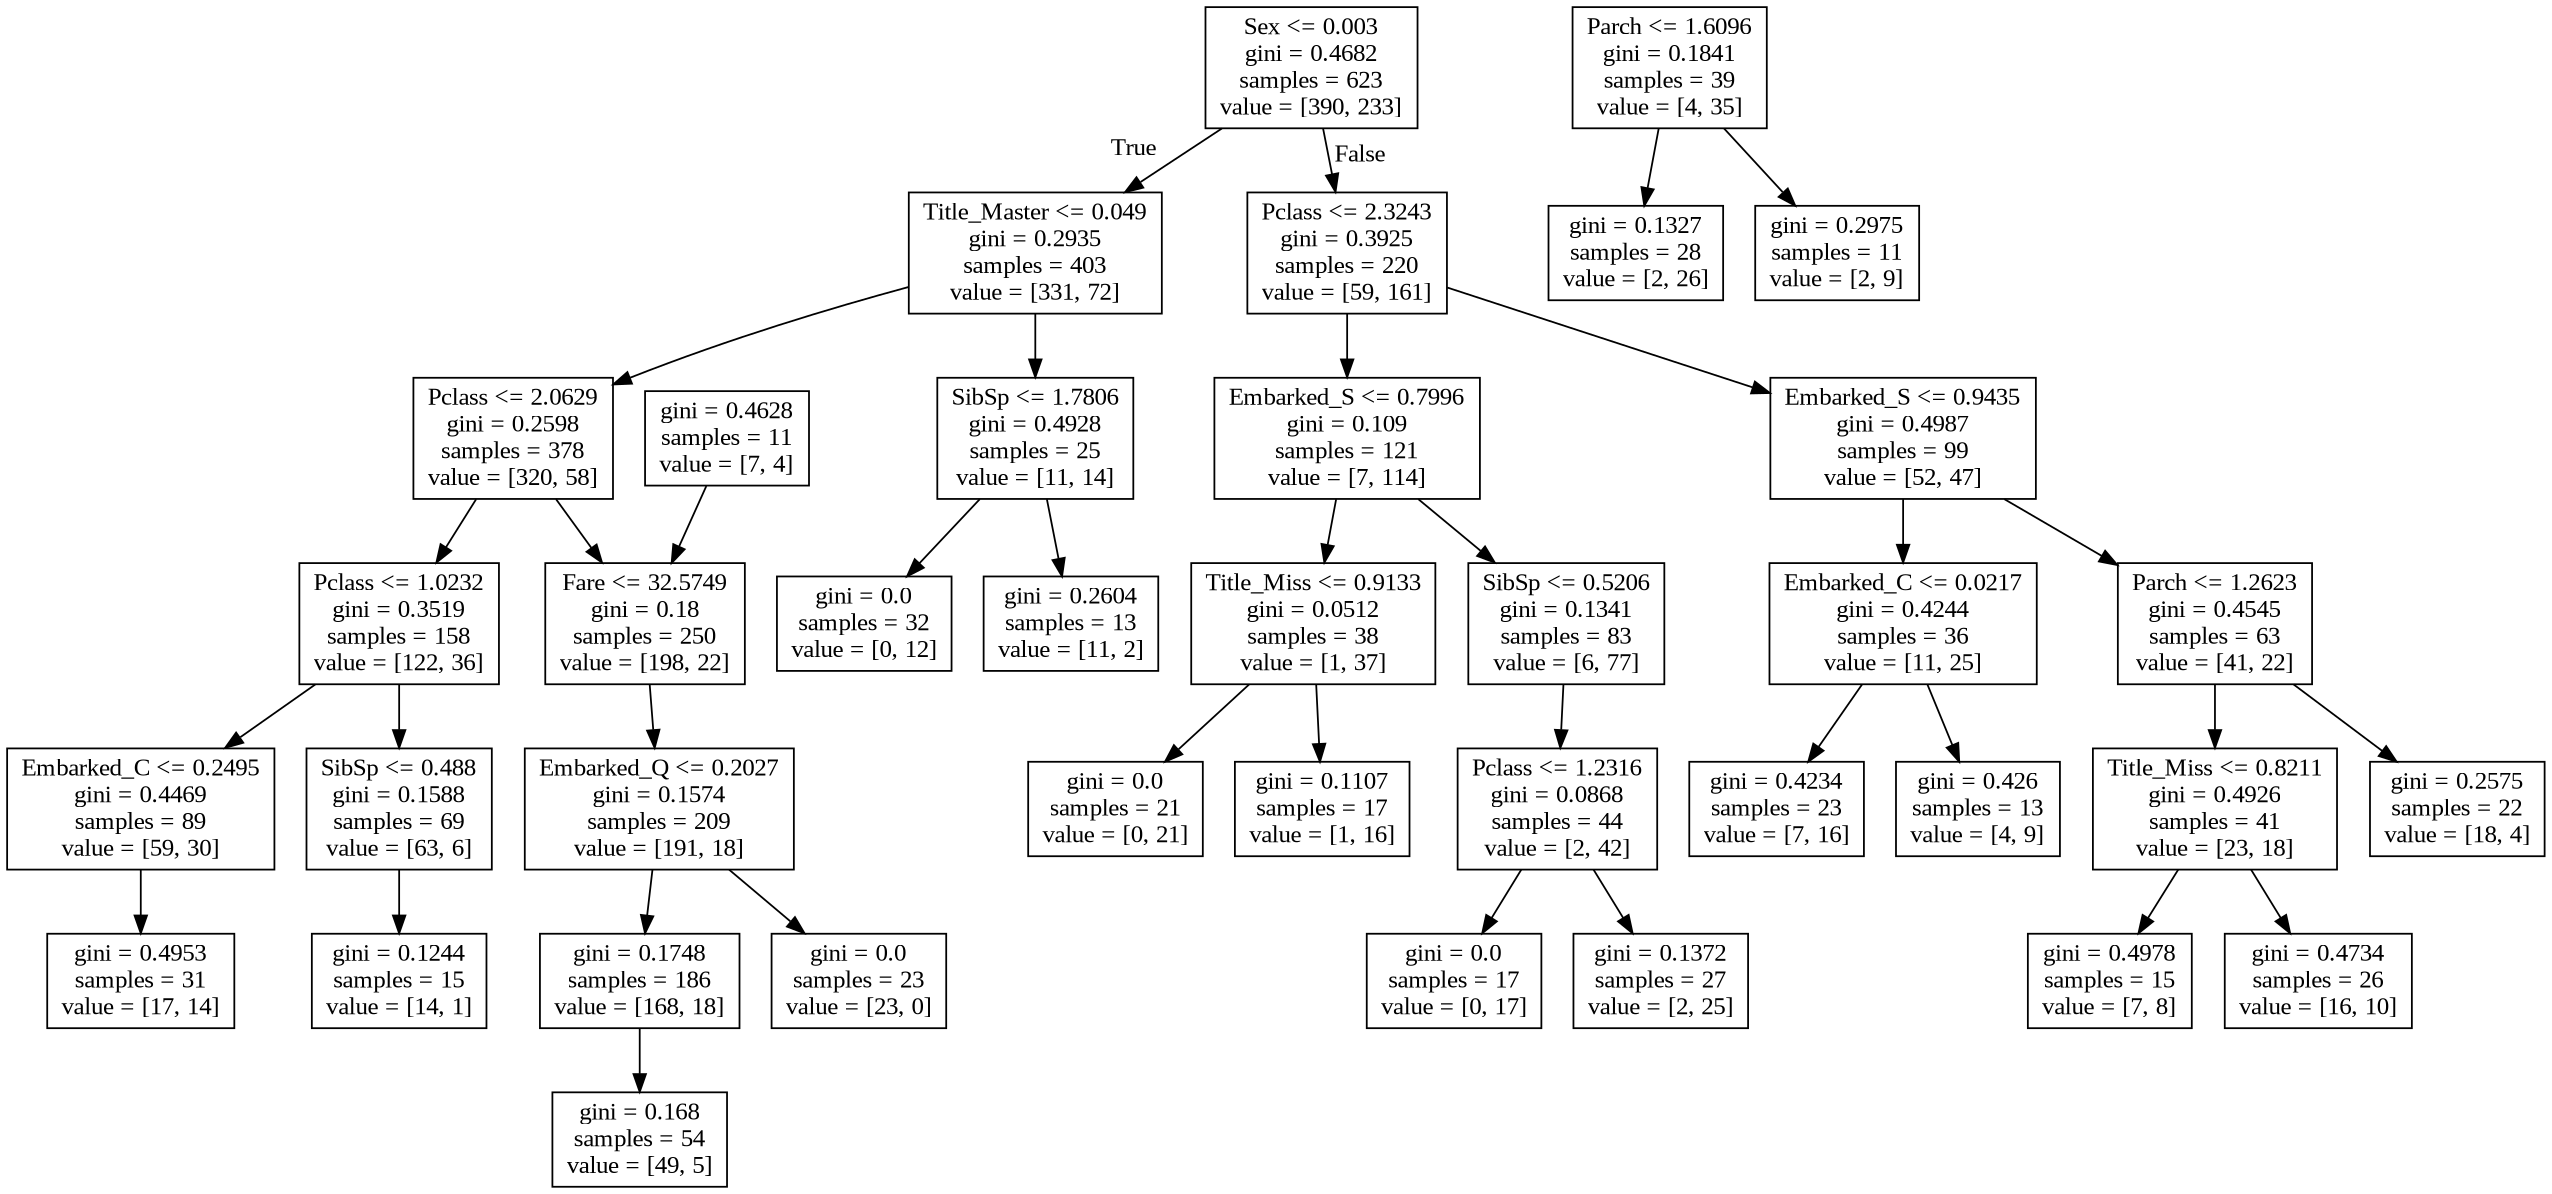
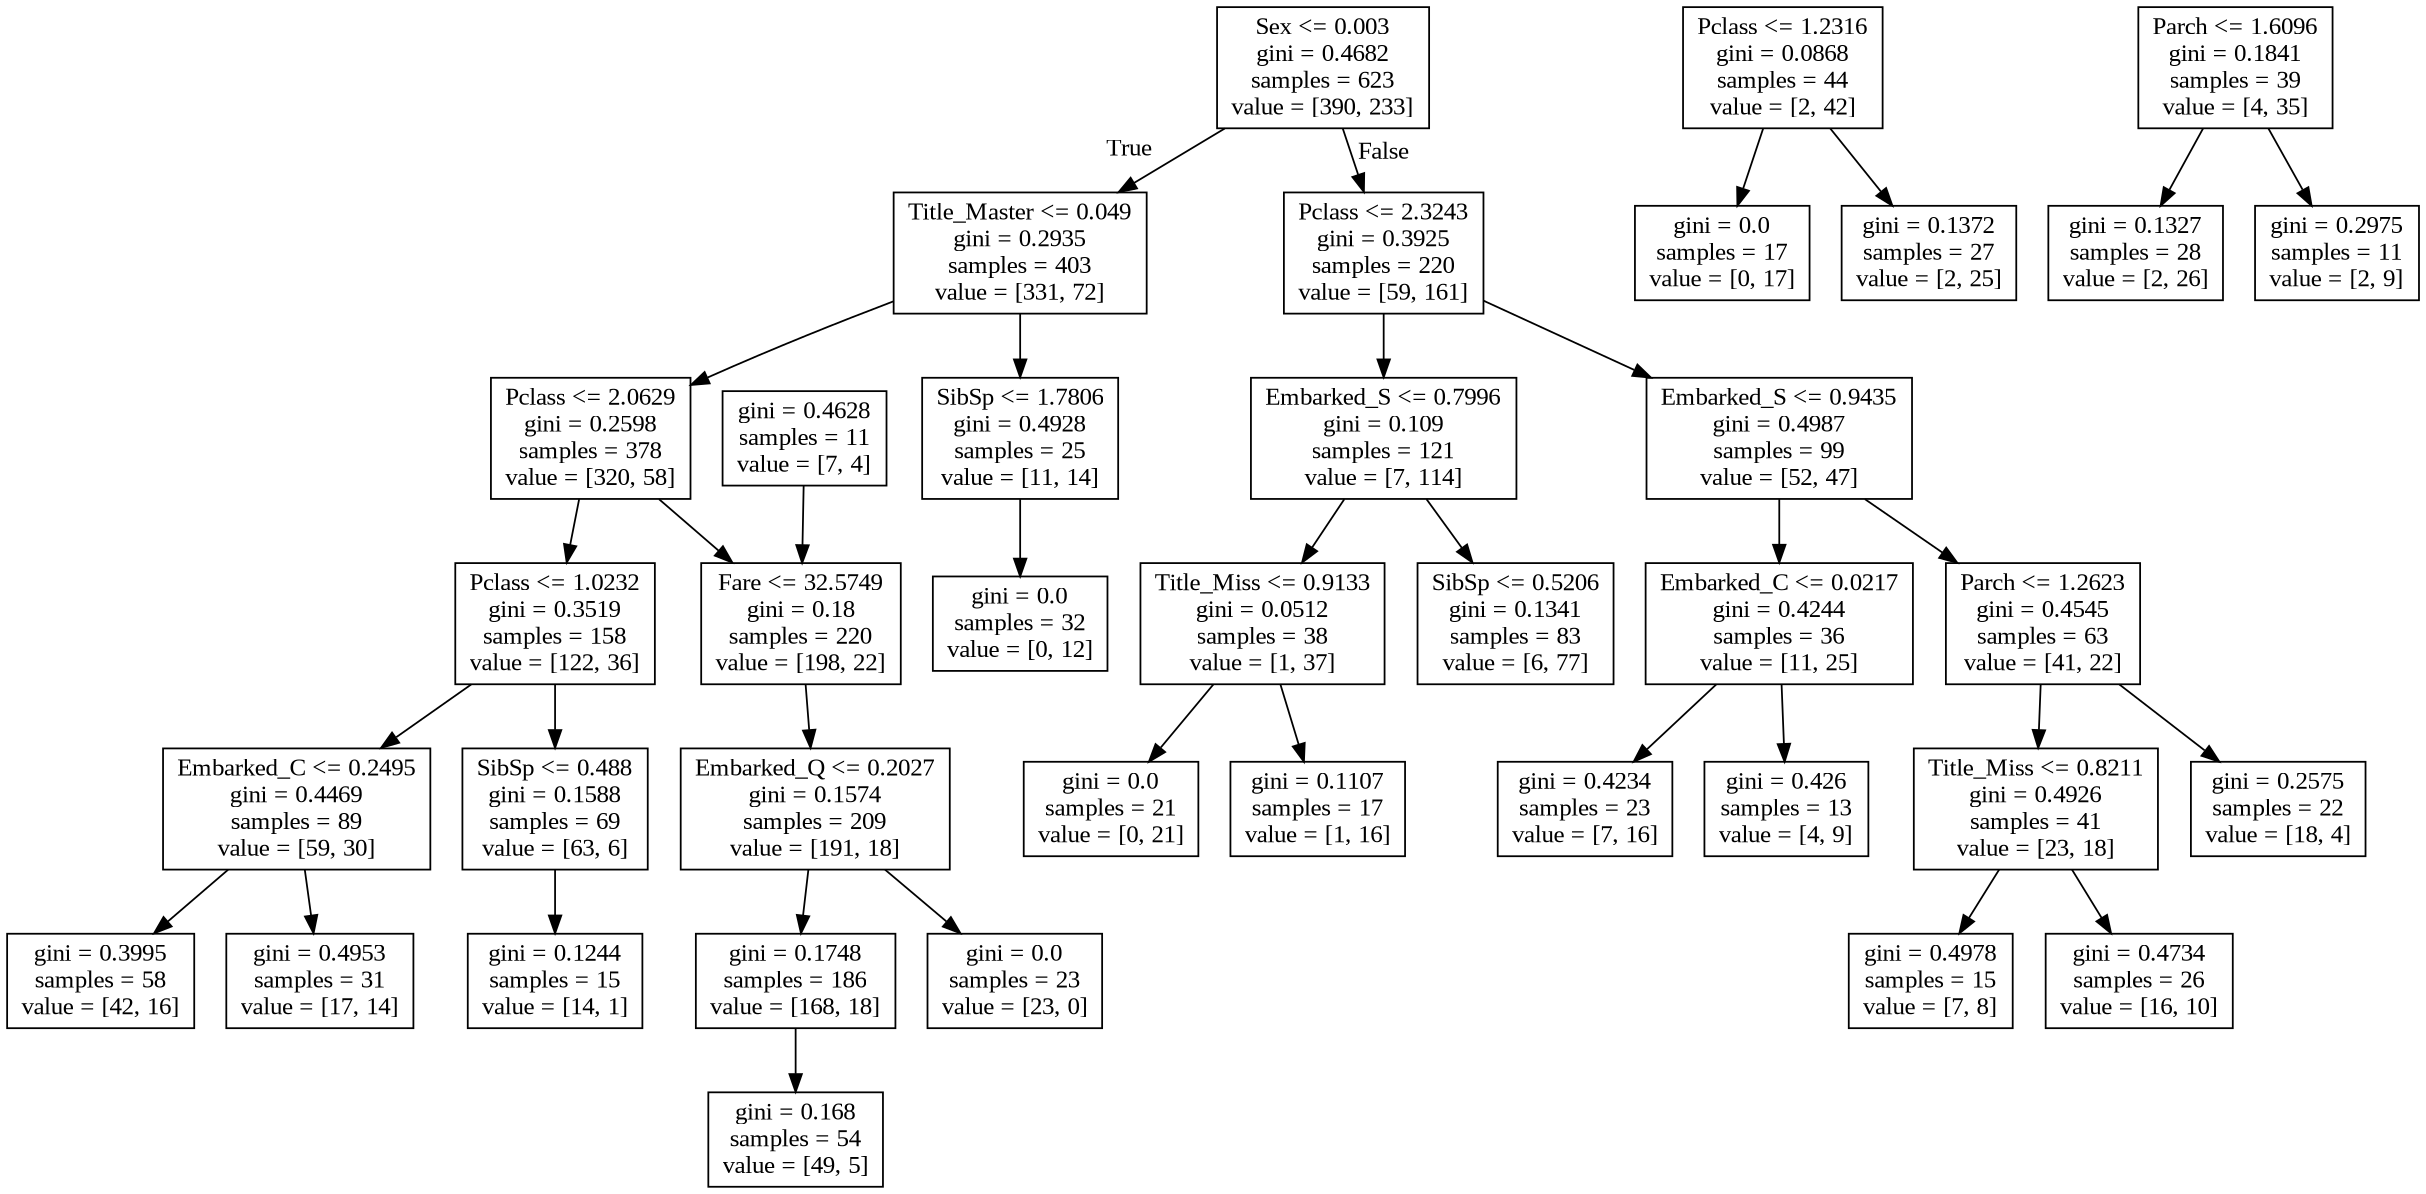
(645, 624) -> (801, 624)
(1071, 624) -> none
(1562, 707) -> none
none -> (101, 981)
